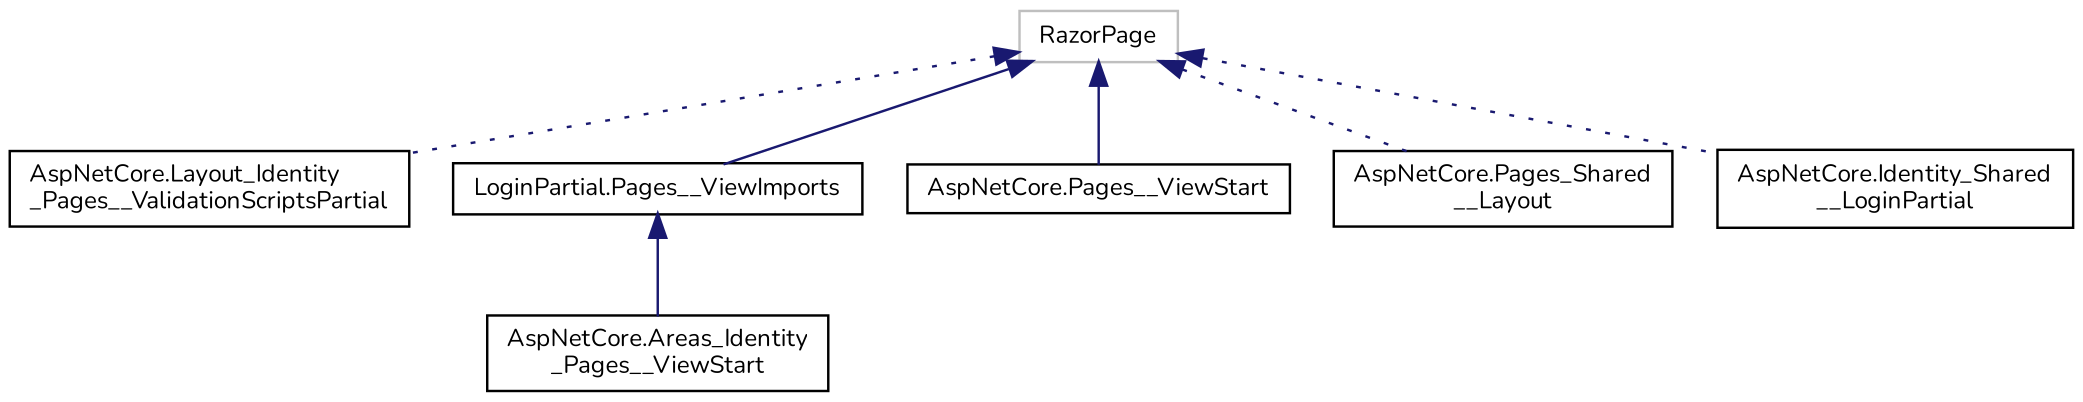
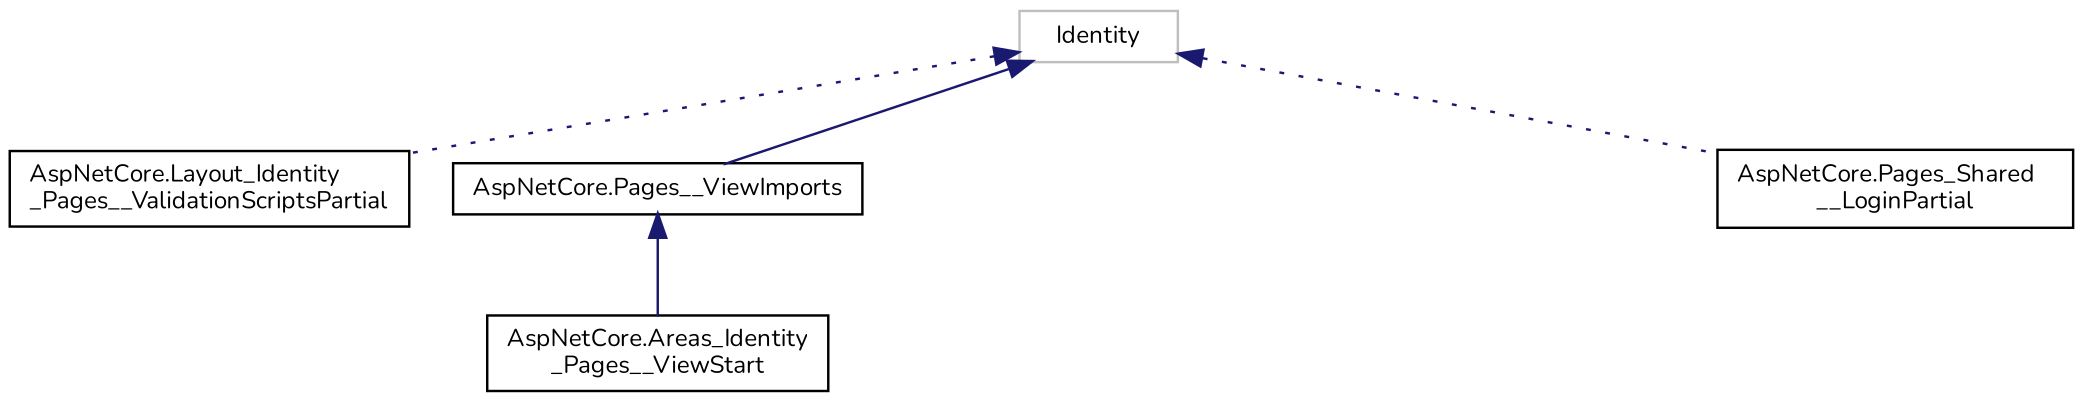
(1099, 37) -> (1099, 37)
(658, 189) -> (658, 189)
(1099, 189) -> none
(1503, 189) -> none
(1895, 189) -> (1895, 189)
